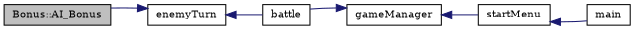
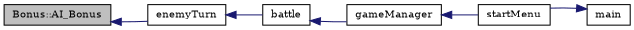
(124, 8) -> (135, 22)
(323, 8) -> (333, 22)
(574, 22) -> (563, 8)
